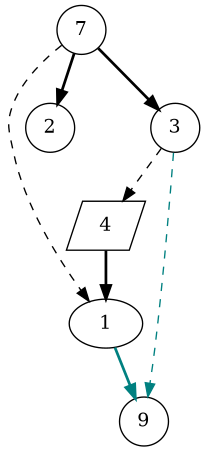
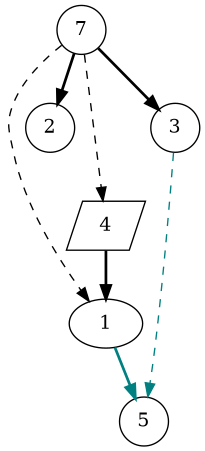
(146, 169) -> (93, 121)
(144, 422) -> (144, 422)
